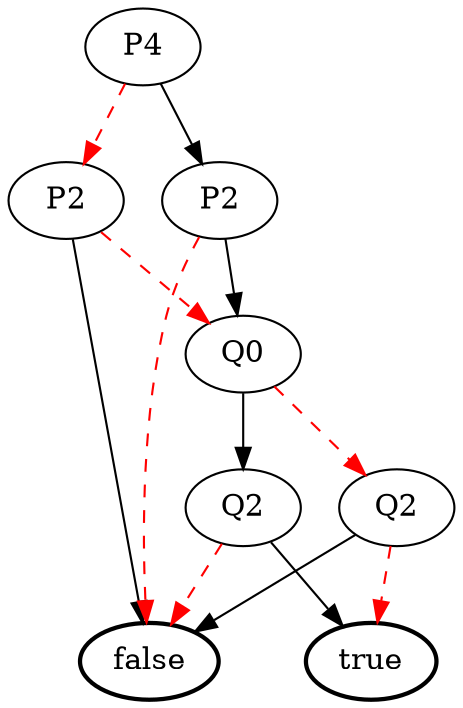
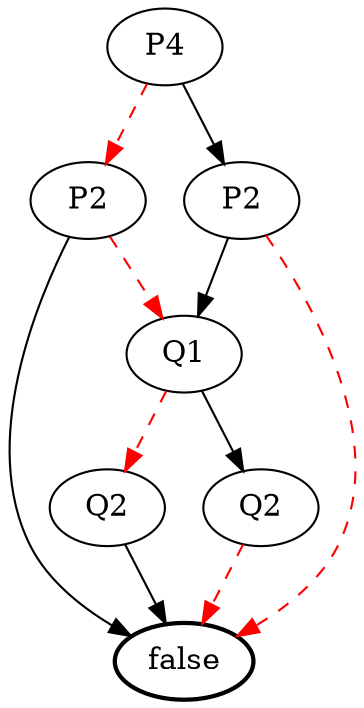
(243, 354) -> (184, 354)
(371, 661) -> none
